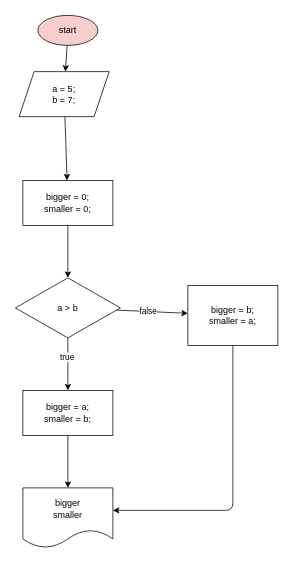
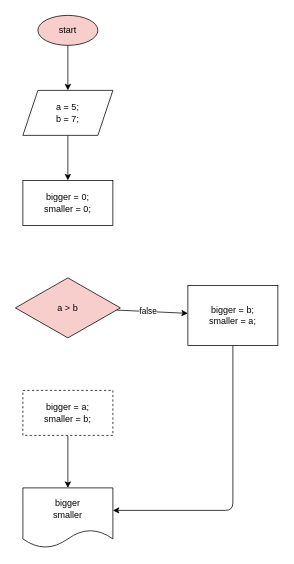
(64, 94) -> (68, 113)
(68, 271) -> none
(68, 308) -> (68, 308)
(68, 357) -> none
(68, 413) -> (68, 413)
